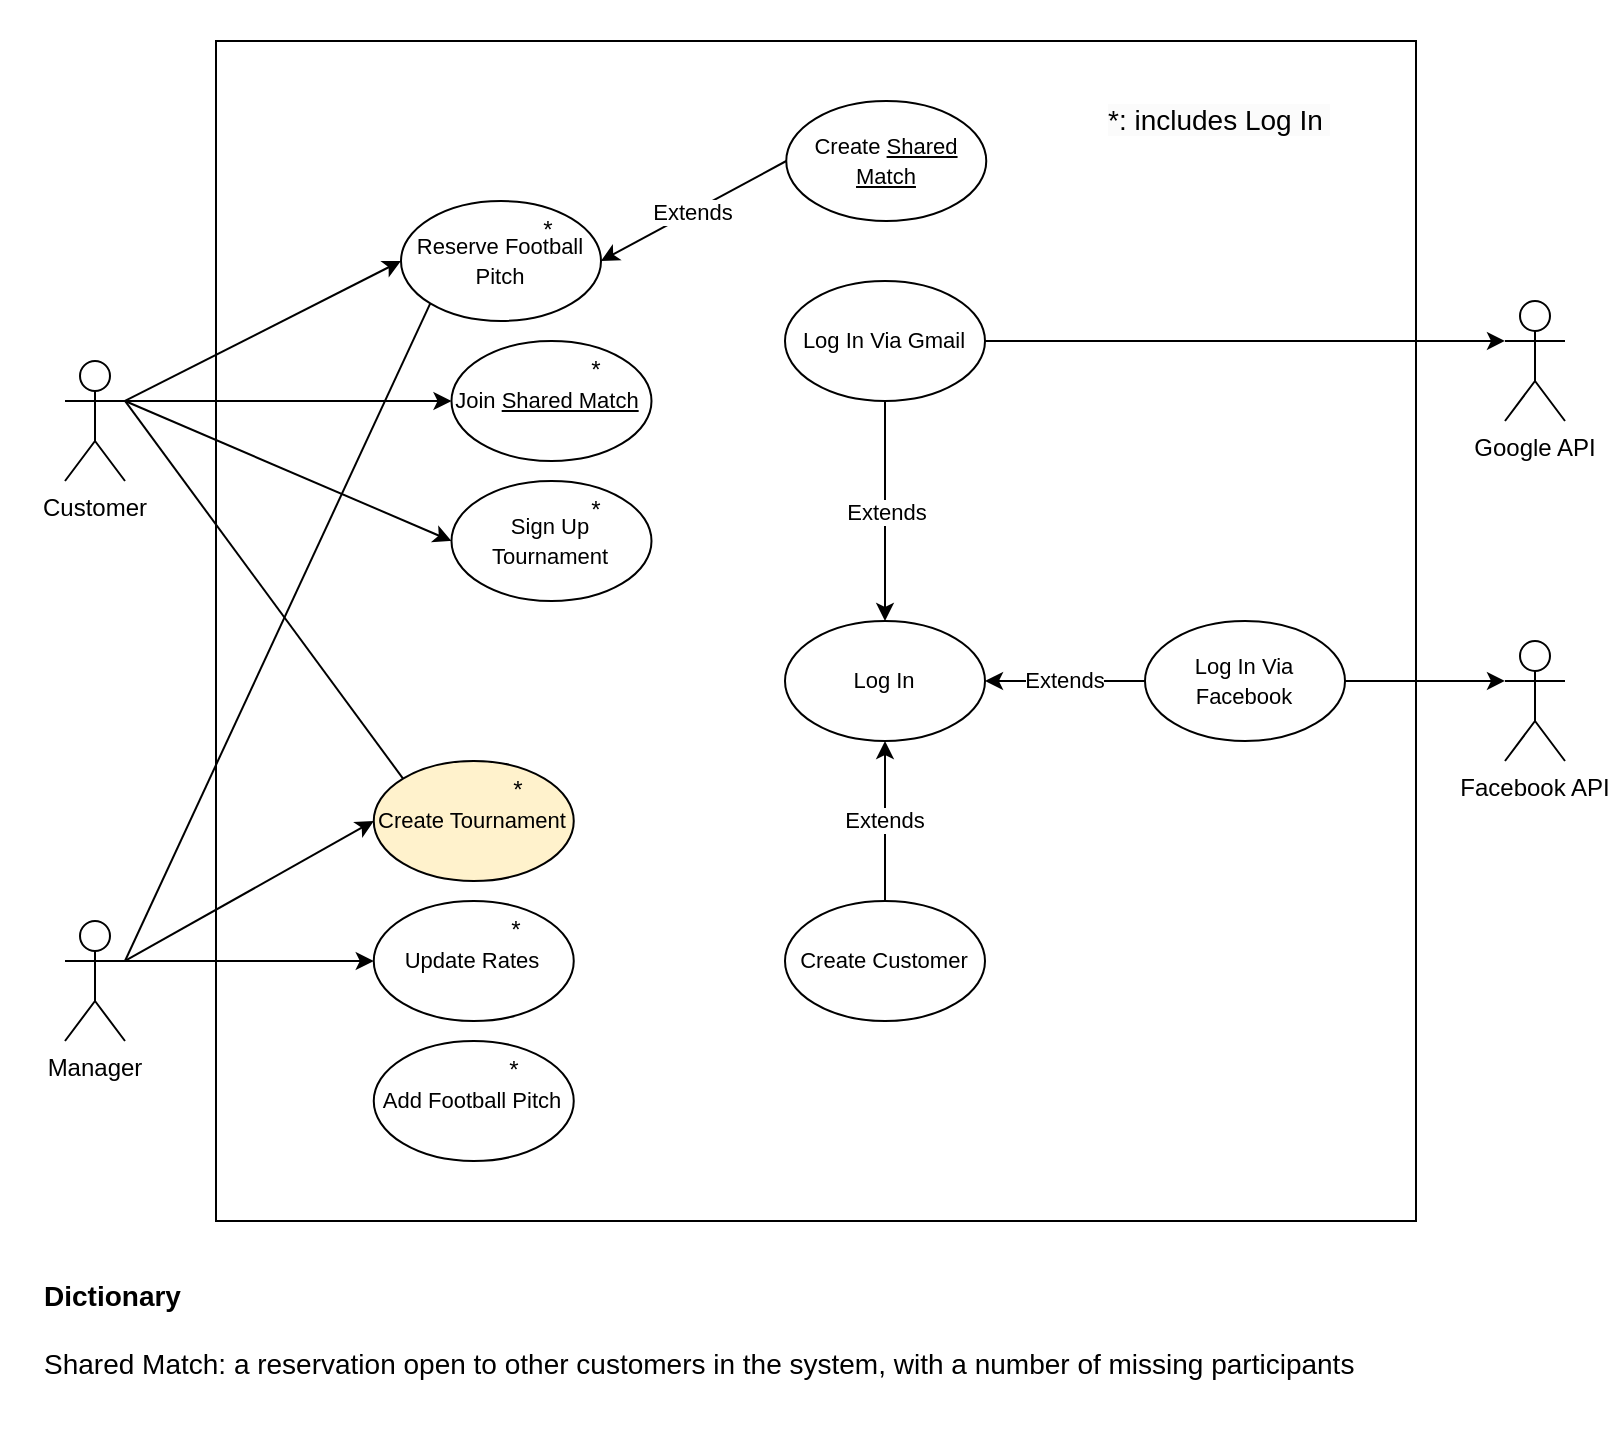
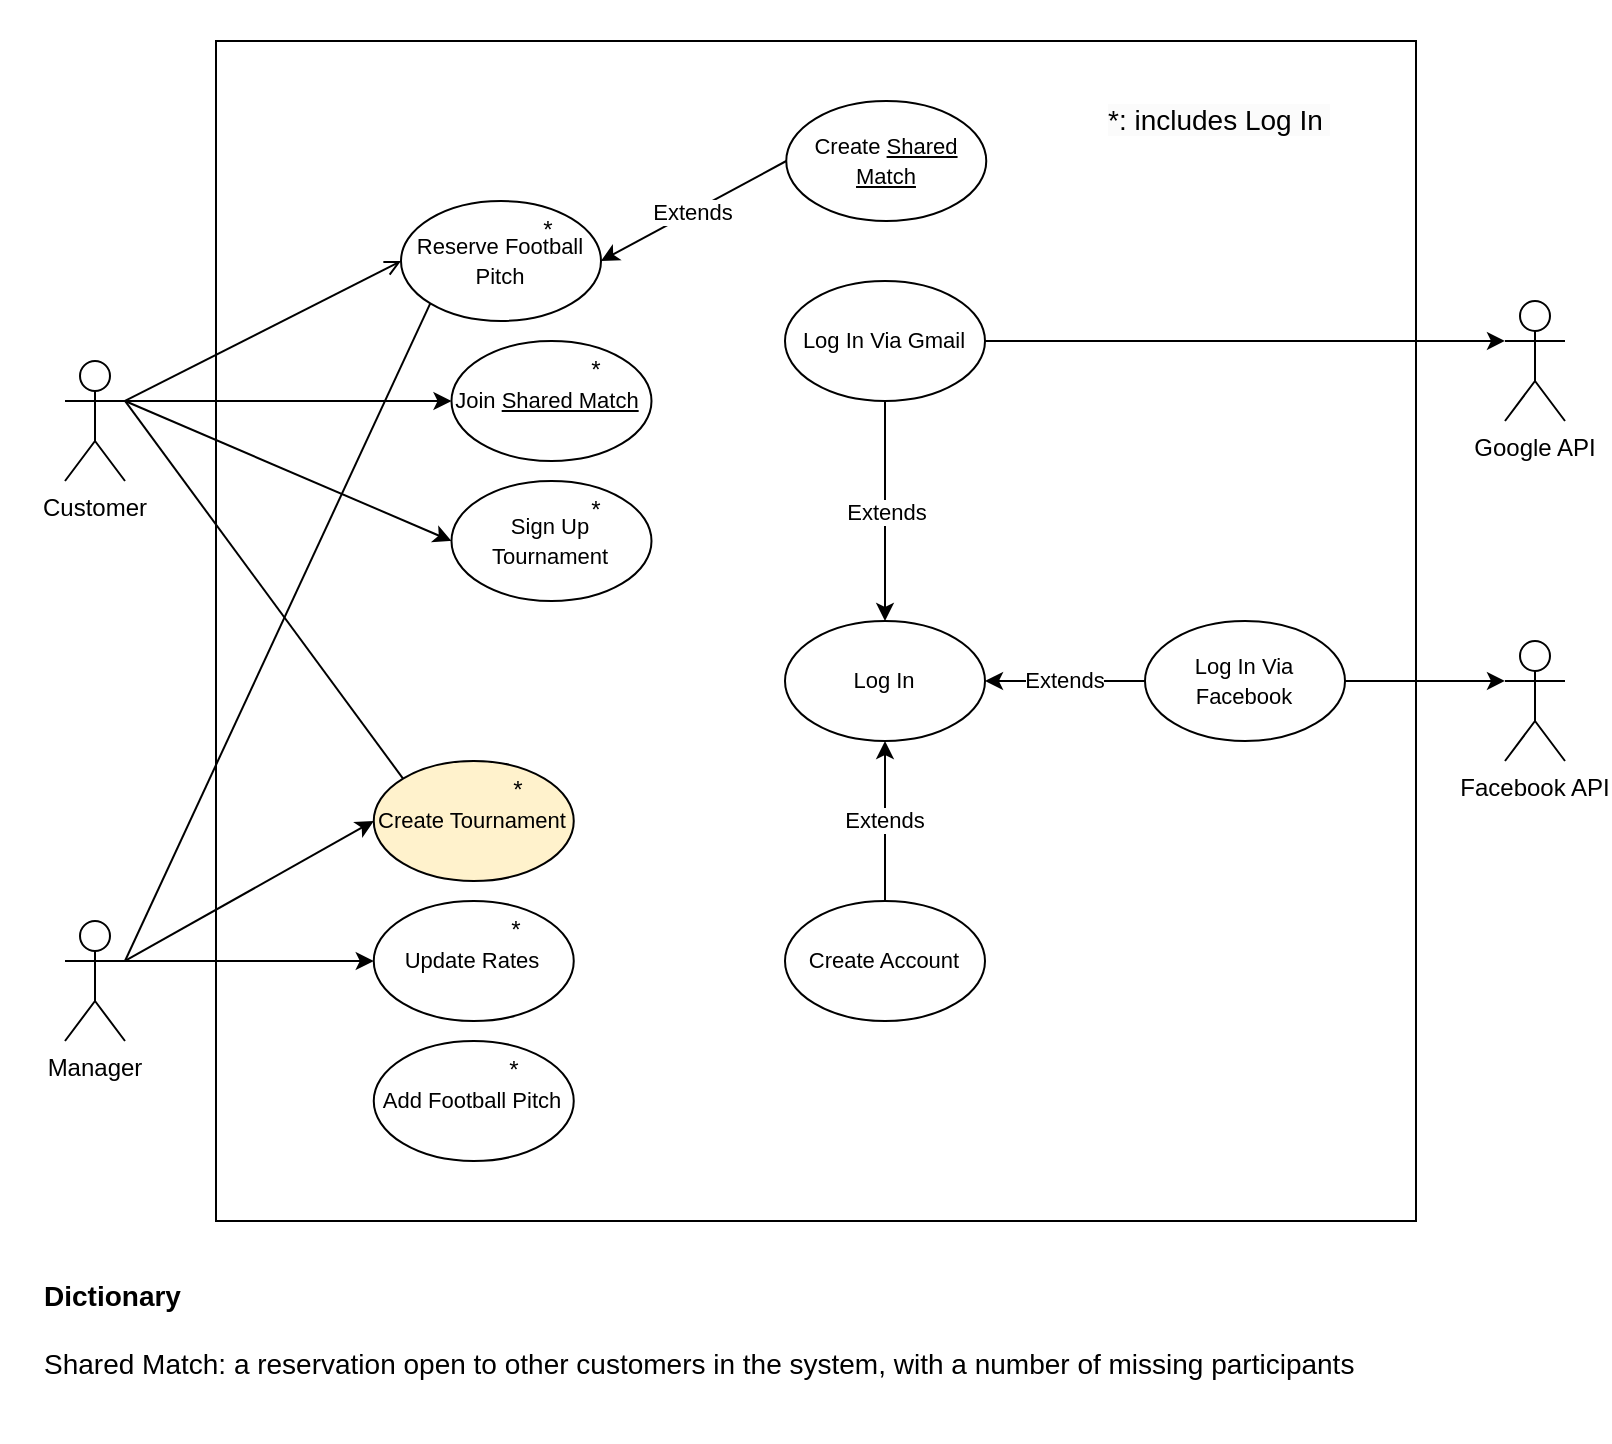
(388, 268) -> (391, 266)
(885, 961) -> (885, 961)
